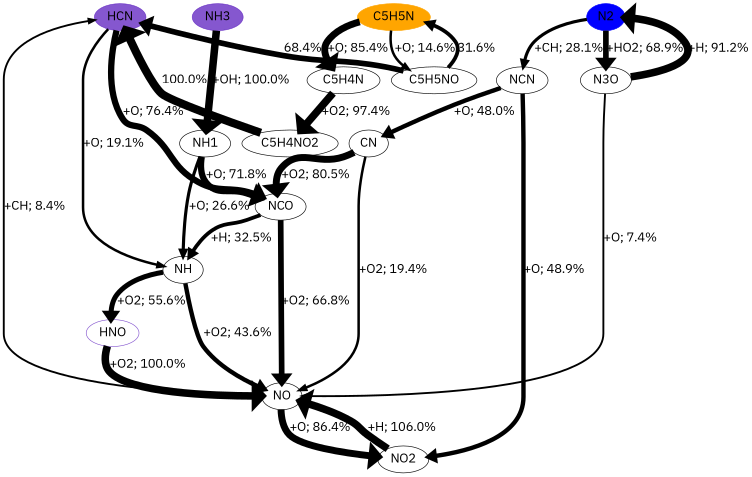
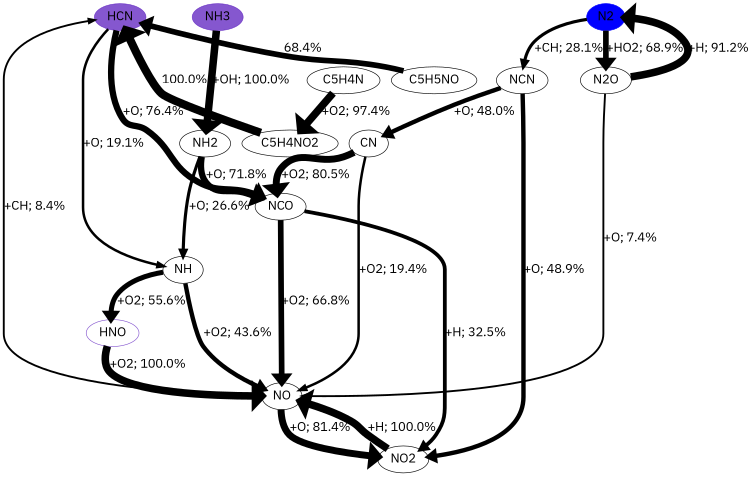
(394, 17) -> none
(606, 80) -> (606, 80)
(205, 143) -> (205, 143)
(222, 226) -> (445, 282)
(320, 428) -> (320, 428)
(402, 428) -> (402, 428)
